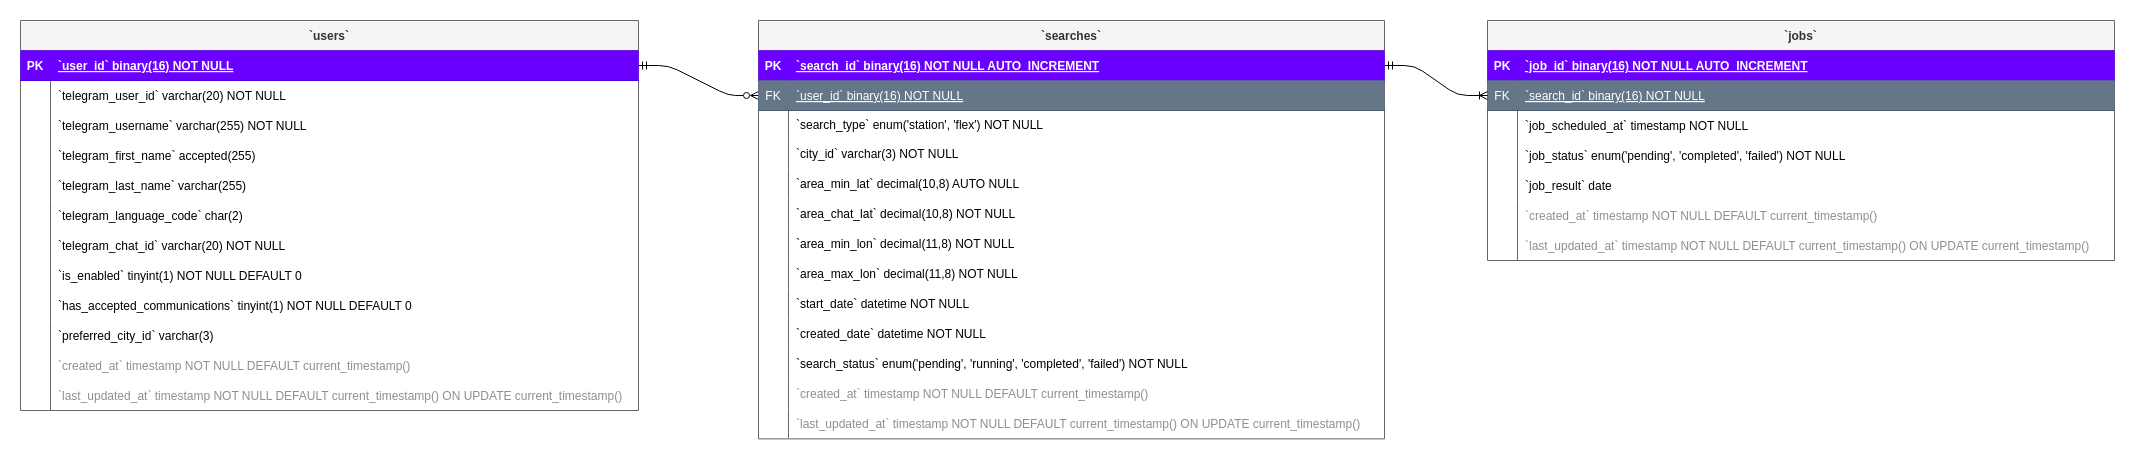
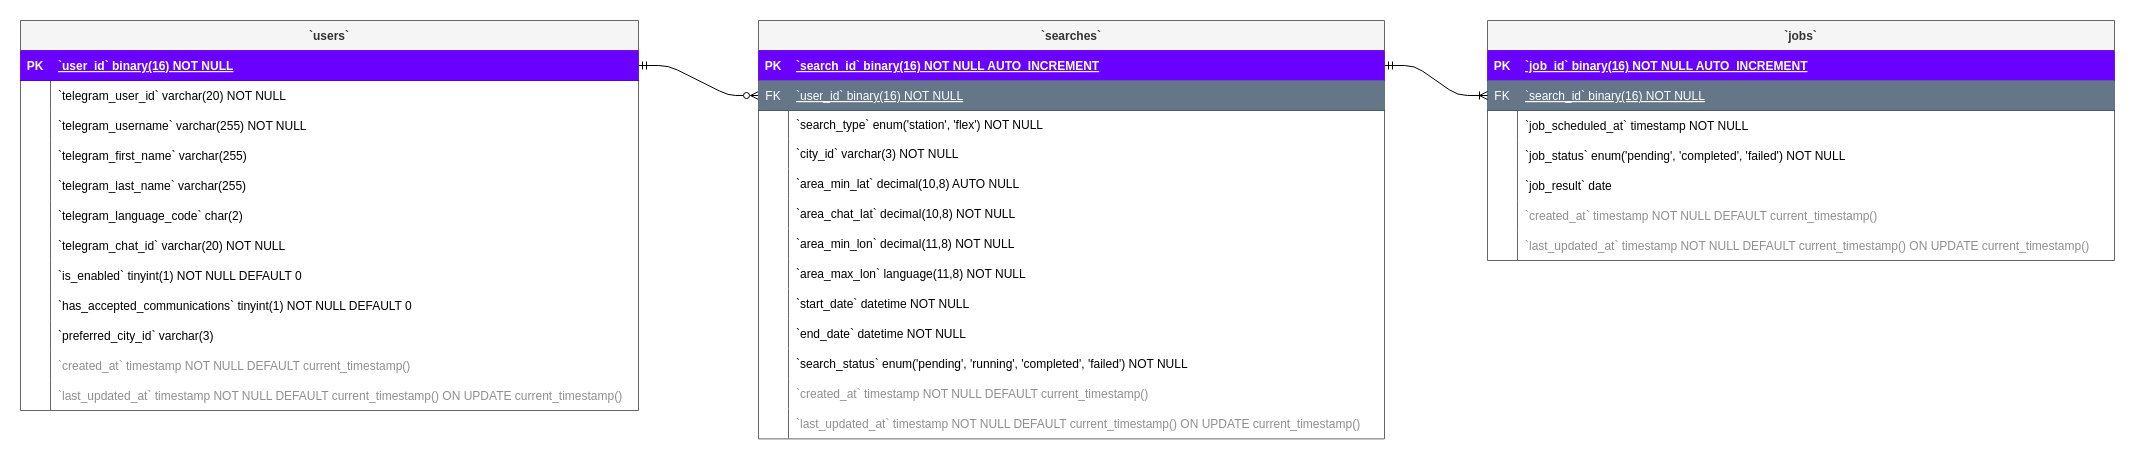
(171, 156) -> (168, 156)
(909, 274) -> (914, 274)
(897, 334) -> (884, 334)
